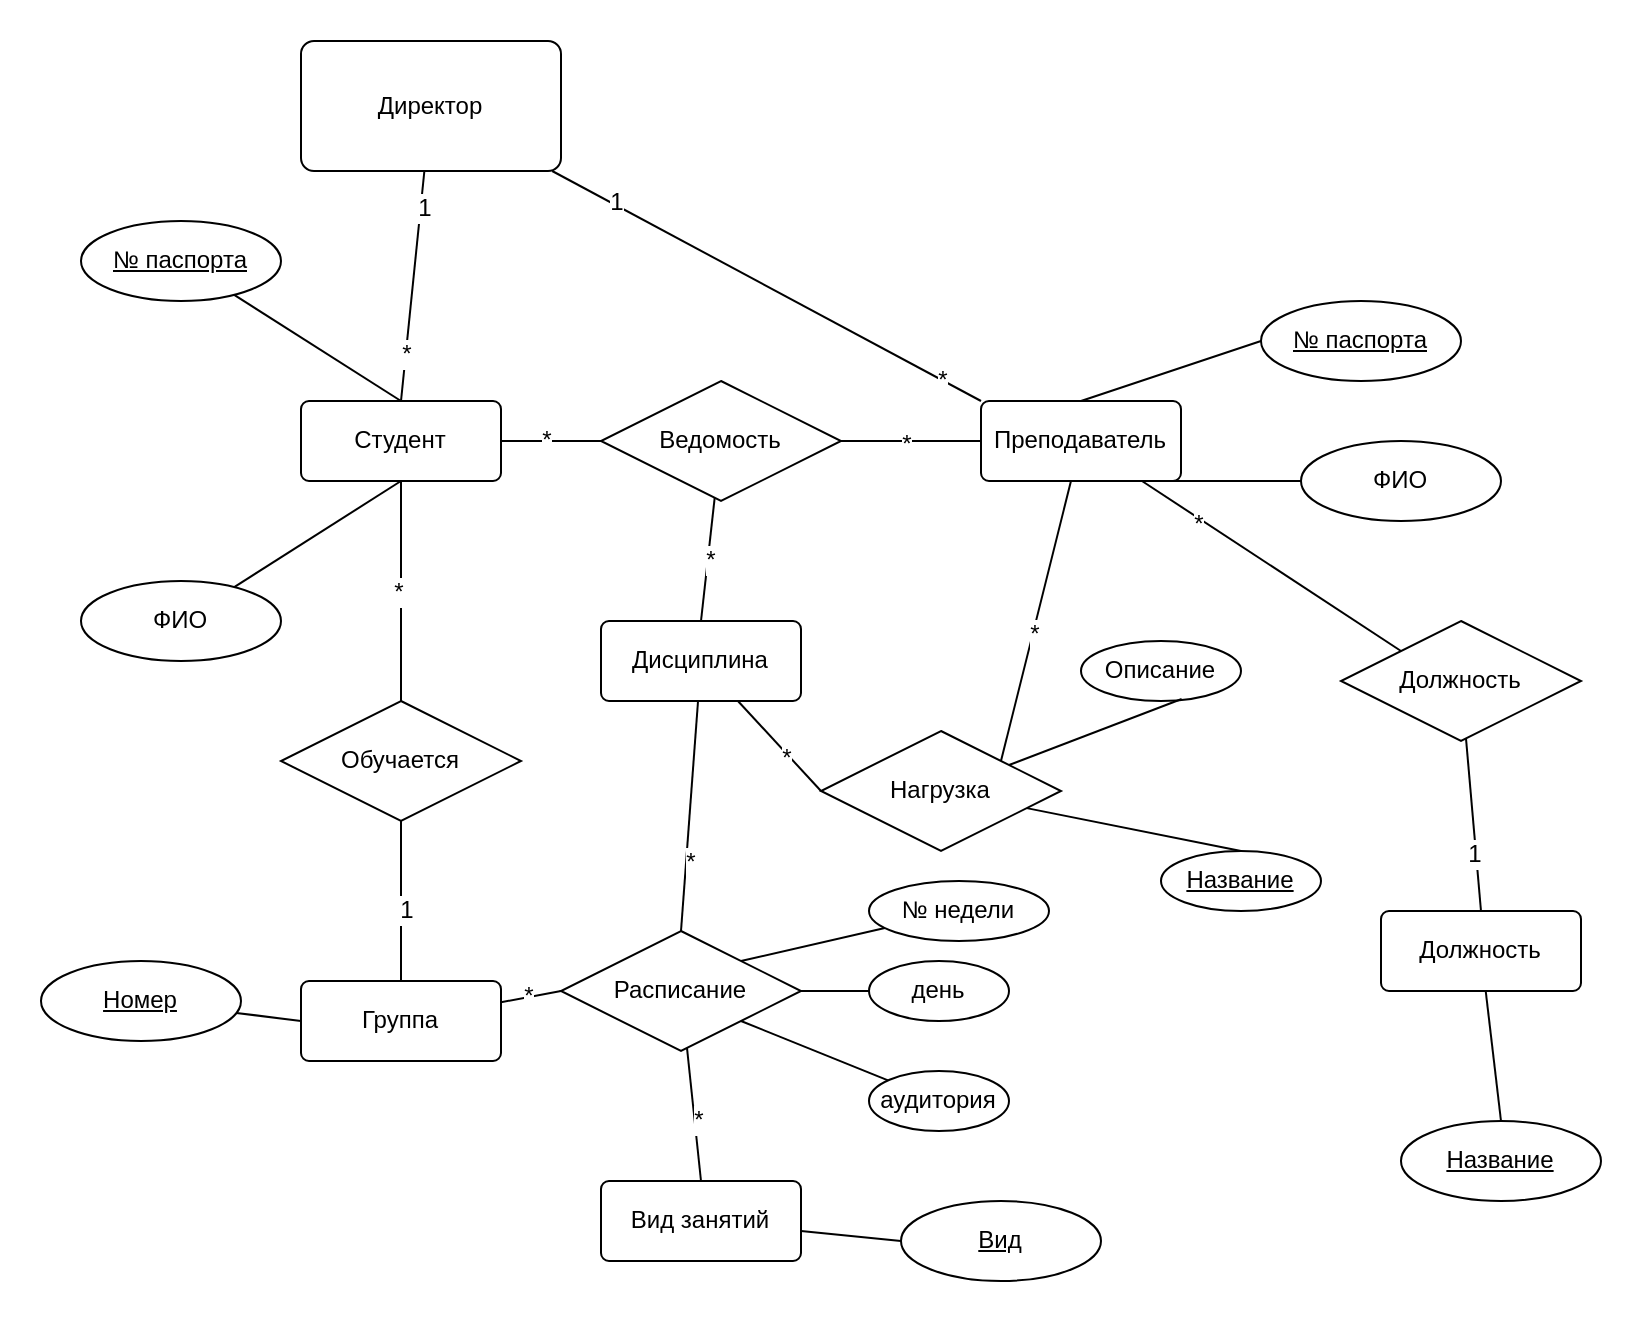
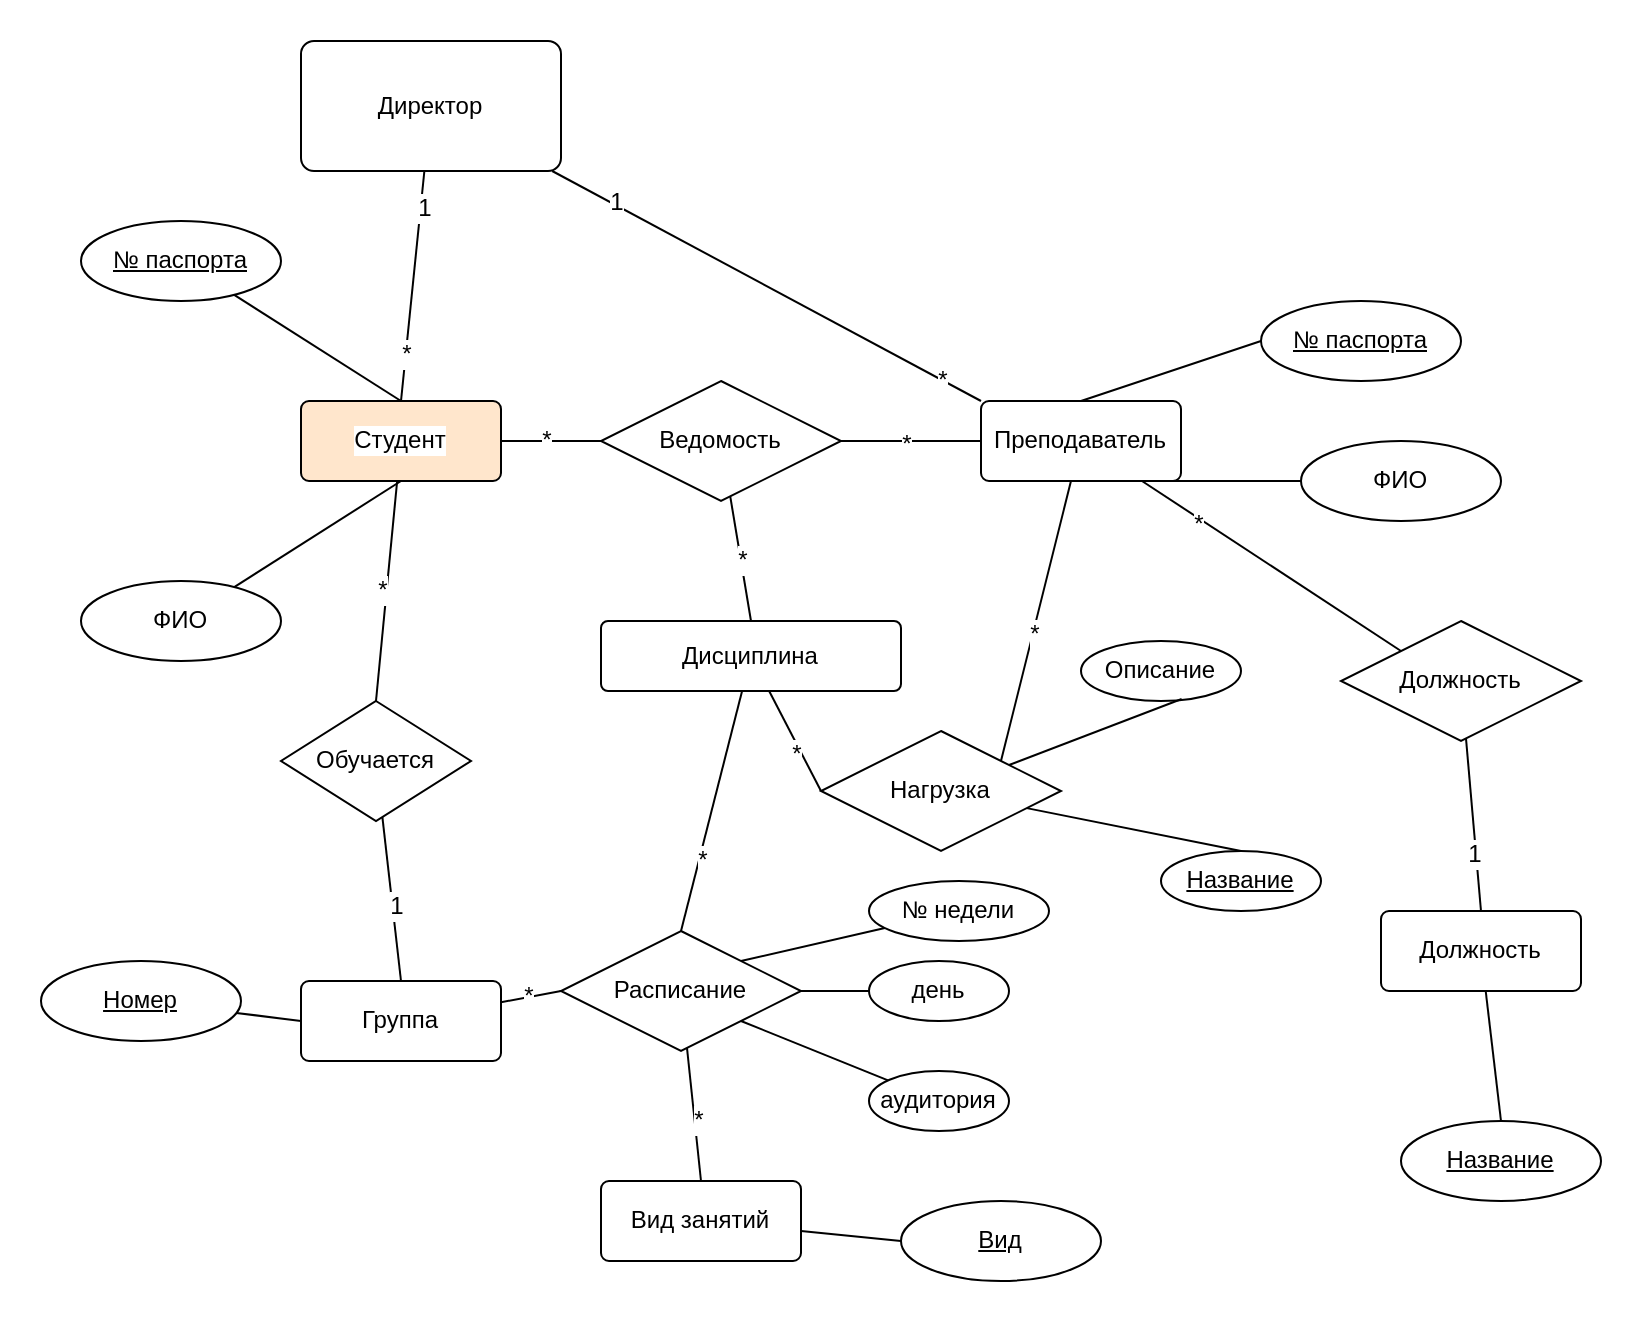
(401, 441) -> (401, 441)
(701, 661) -> (751, 656)
(401, 761) -> (376, 761)
